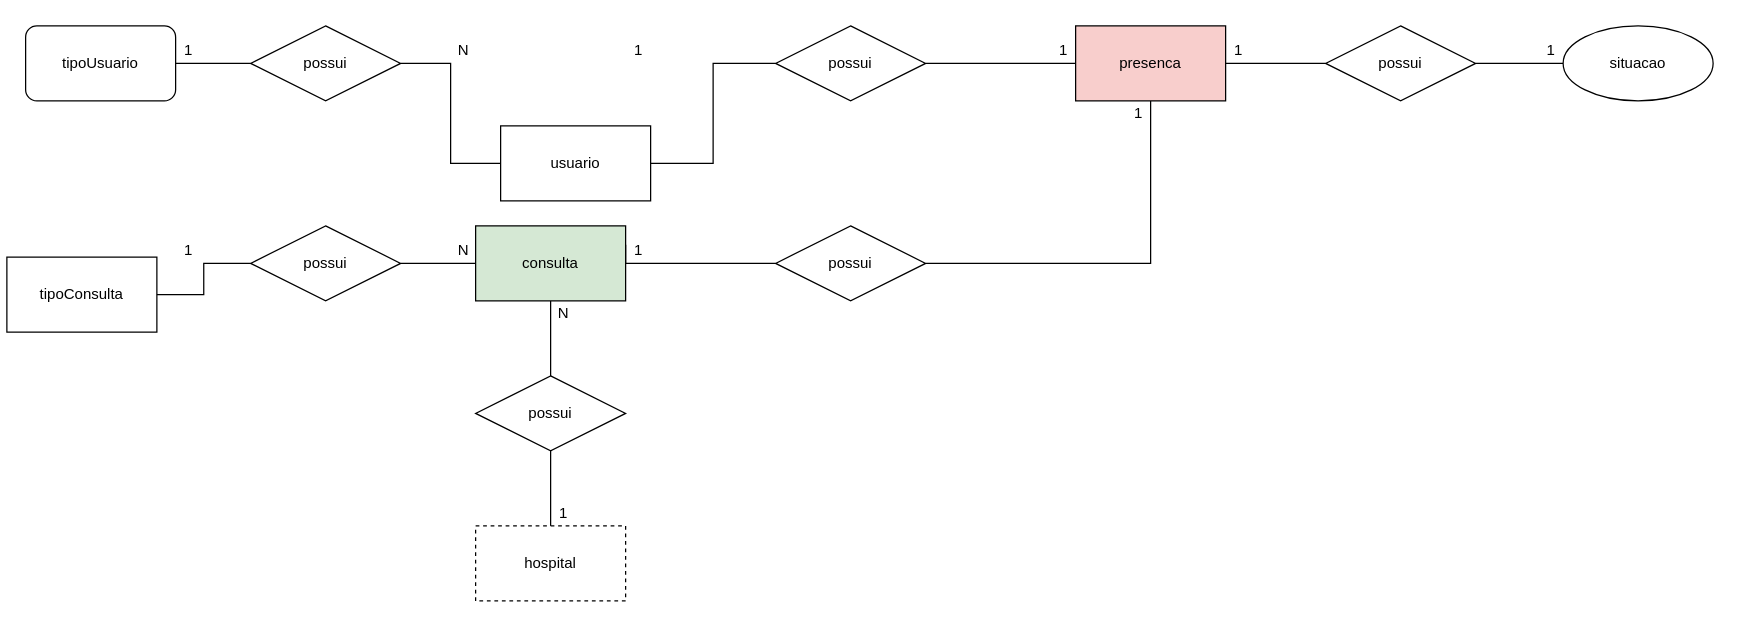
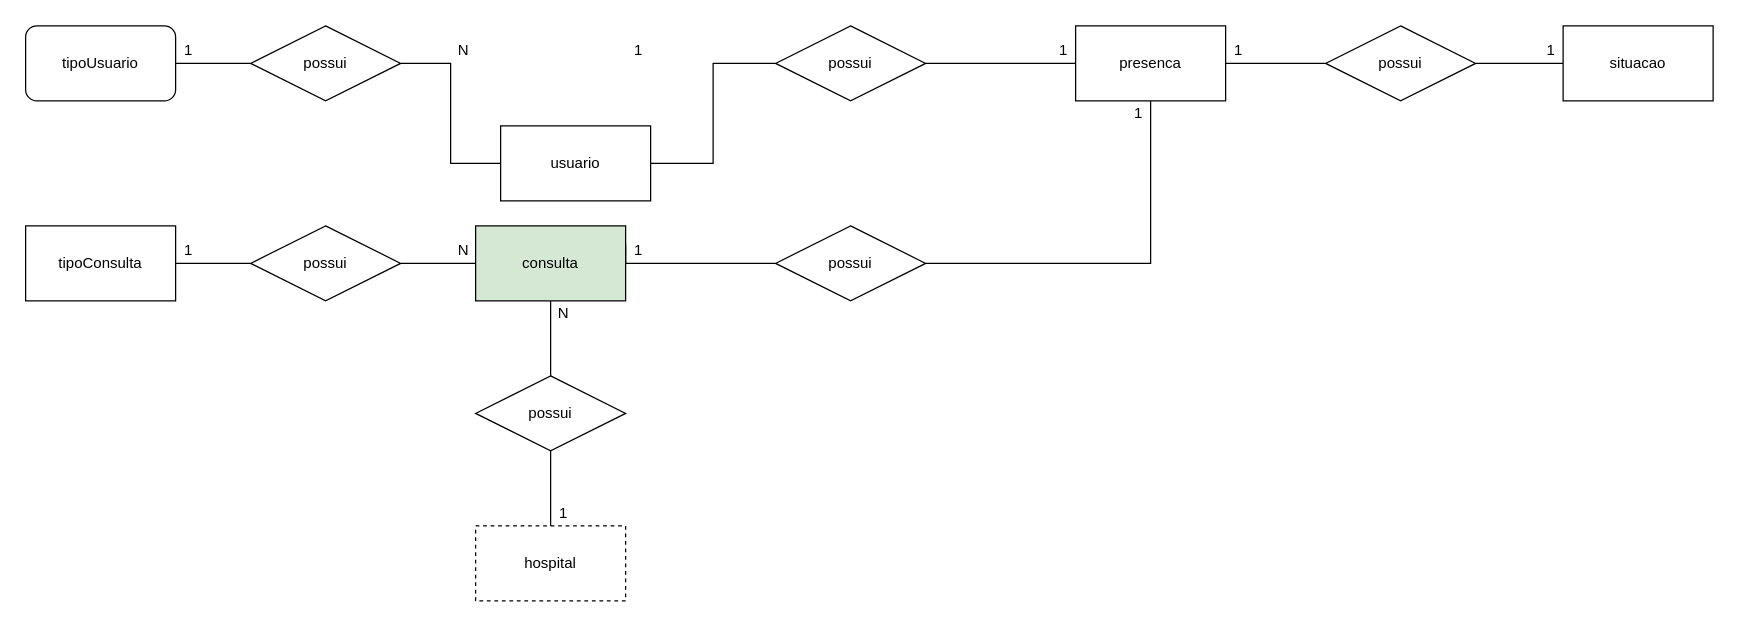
(1151, 63) -> (1151, 63)
(1638, 63) -> (1638, 63)
(82, 294) -> (101, 263)
